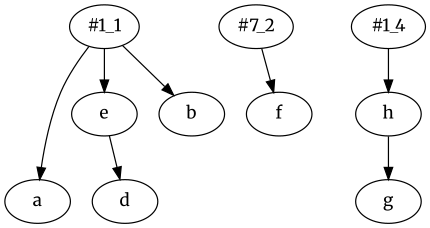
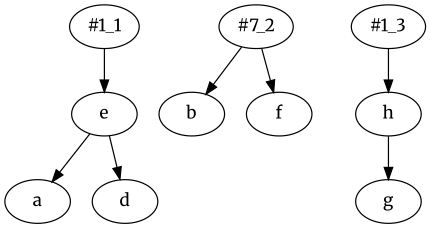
(388, 27) -> (388, 27)
(144, 66) -> (227, 66)
(56, 103) -> (75, 153)
